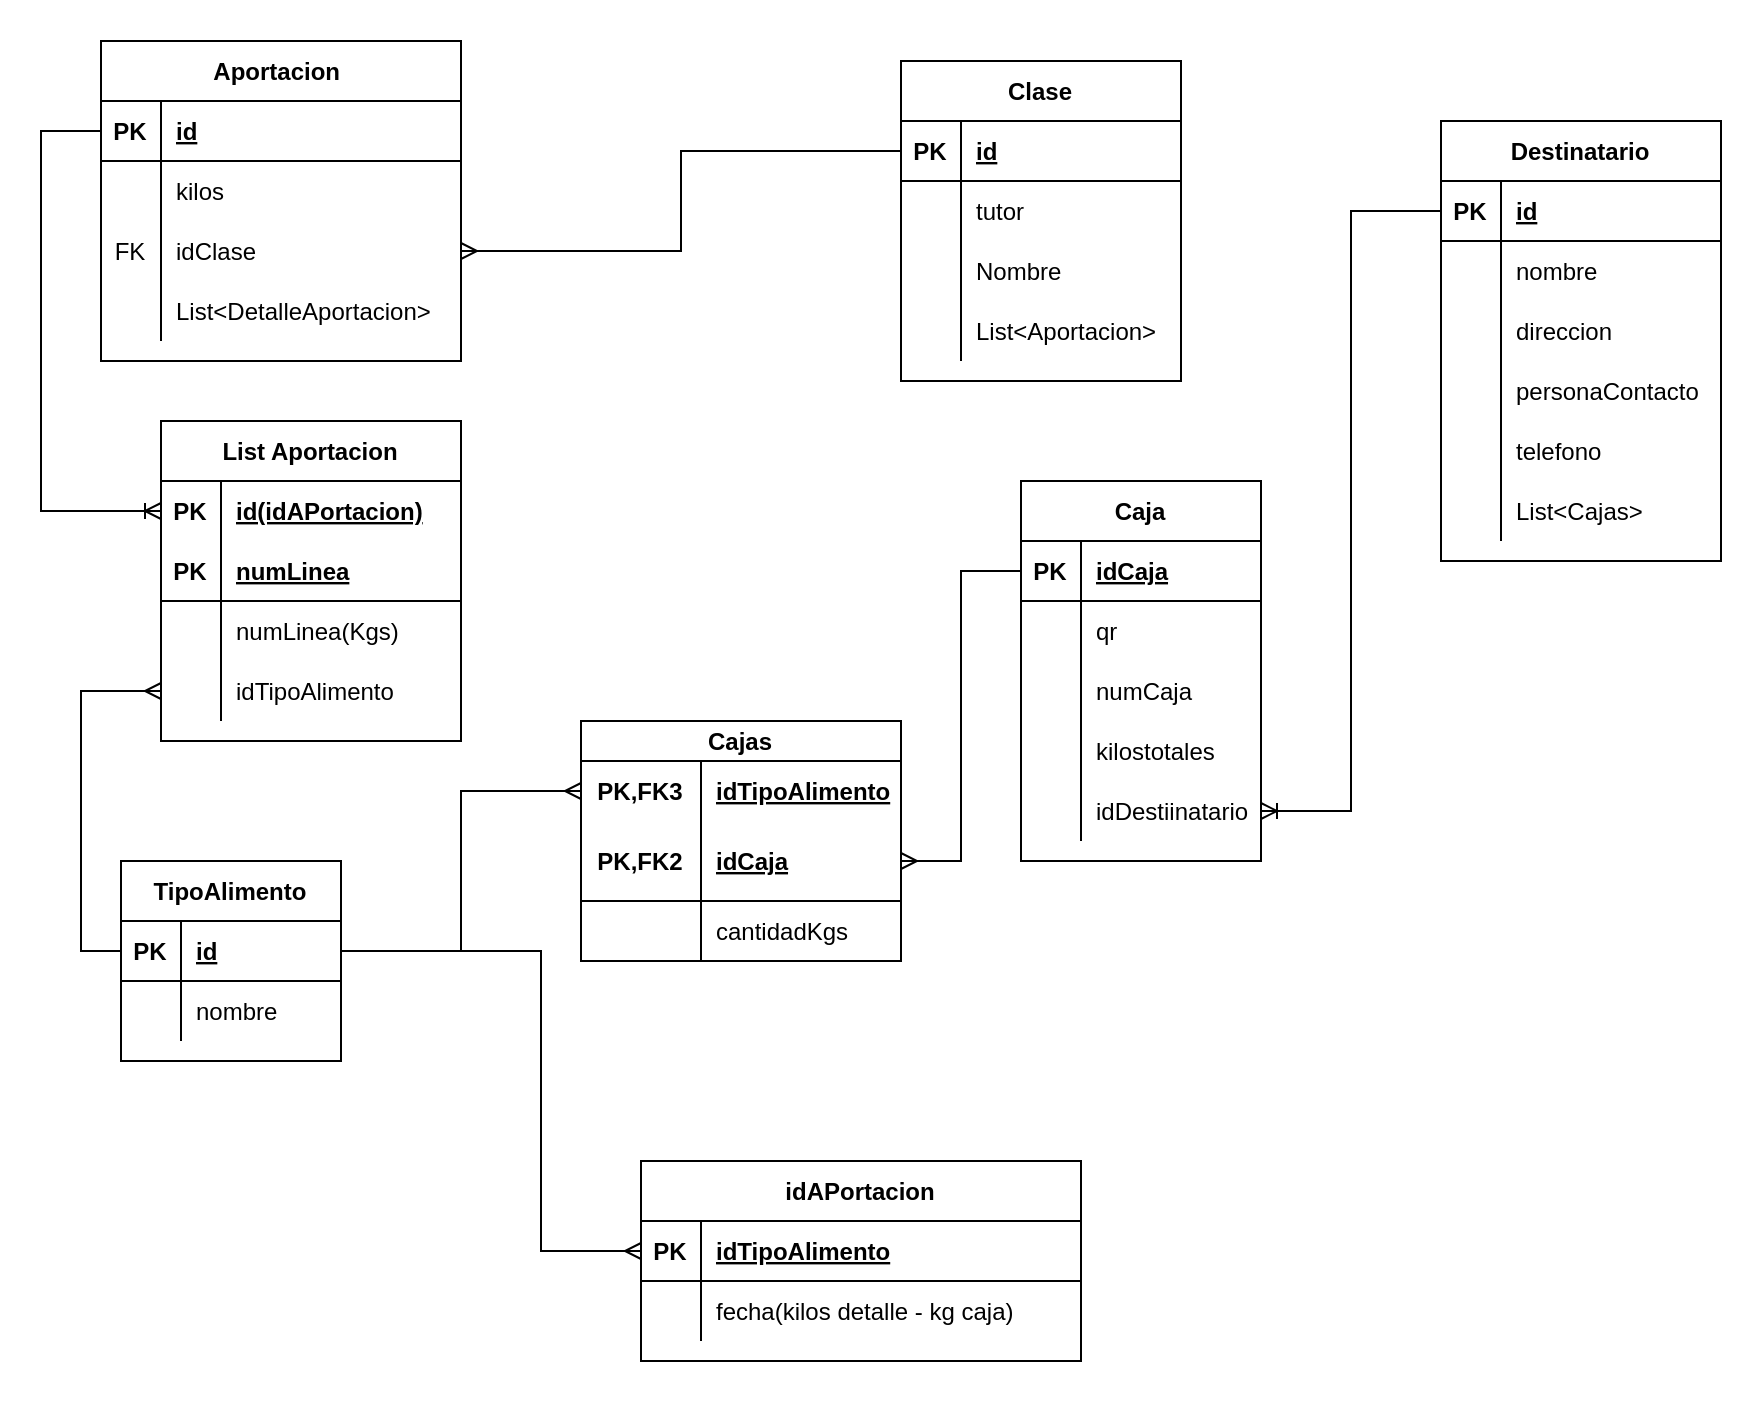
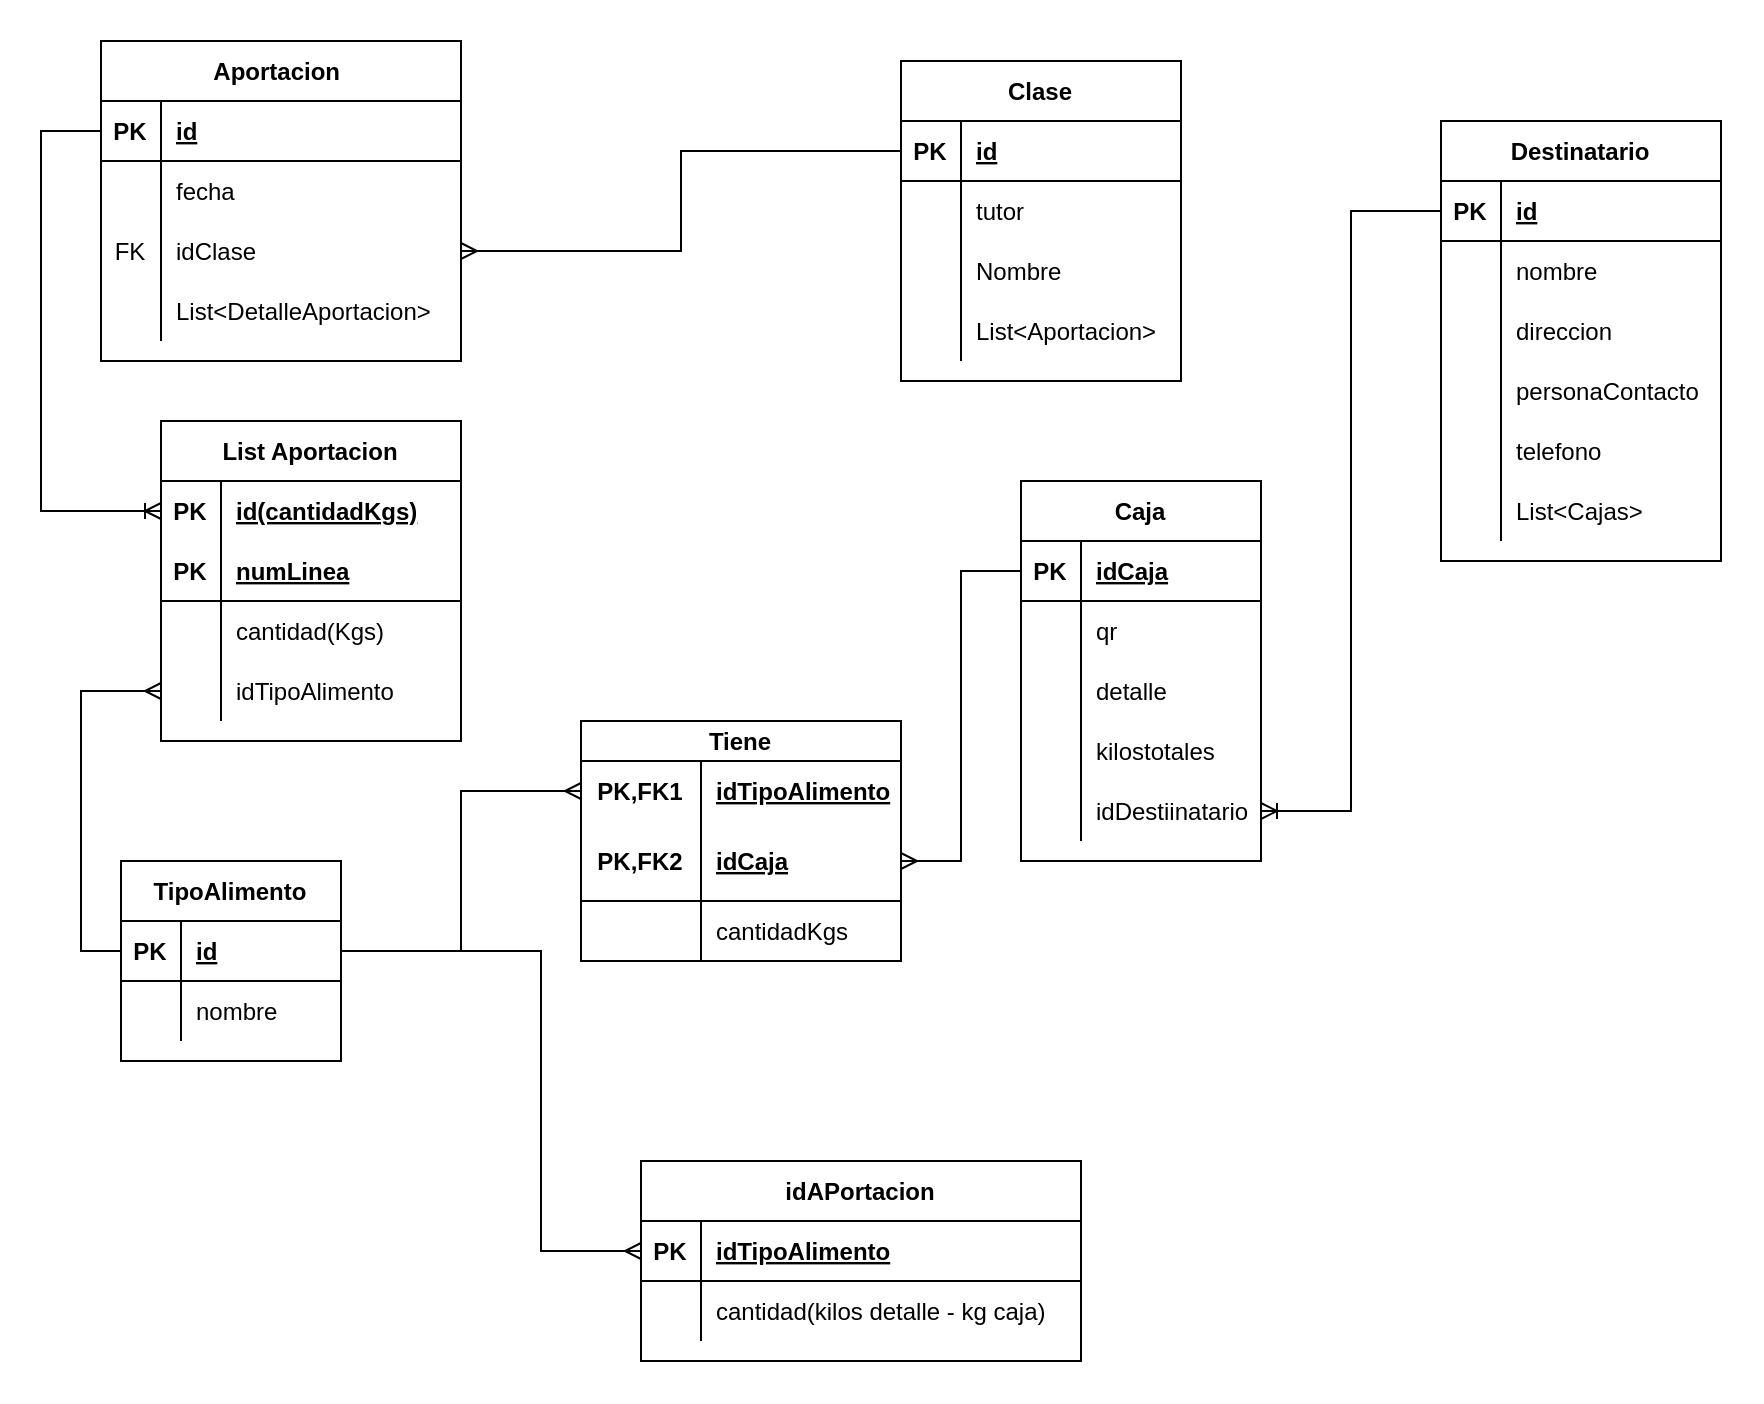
(203, 192) -> (210, 192)
(334, 512) -> (331, 512)
(320, 632) -> (320, 632)
(1143, 692) -> (1137, 692)
(740, 742) -> (740, 742)
(640, 792) -> (640, 792)
(893, 1312) -> (910, 1312)
